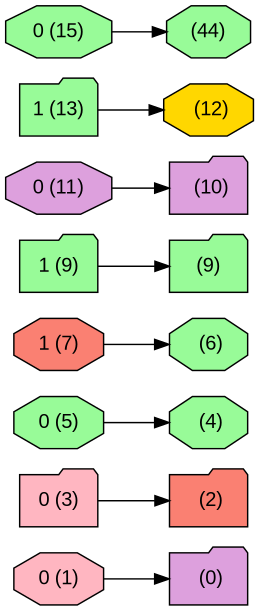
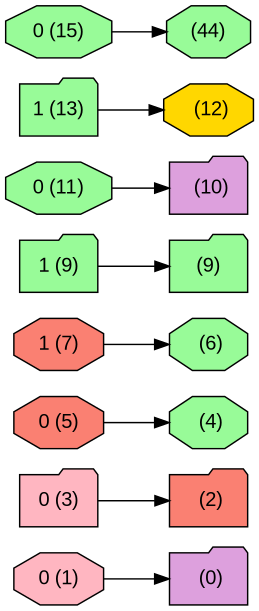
(59, 188) -> (59, 188)
(59, 423) -> (59, 423)
